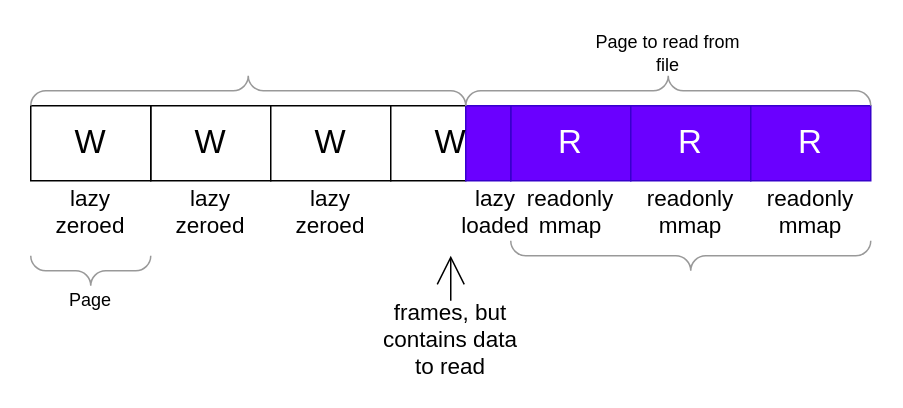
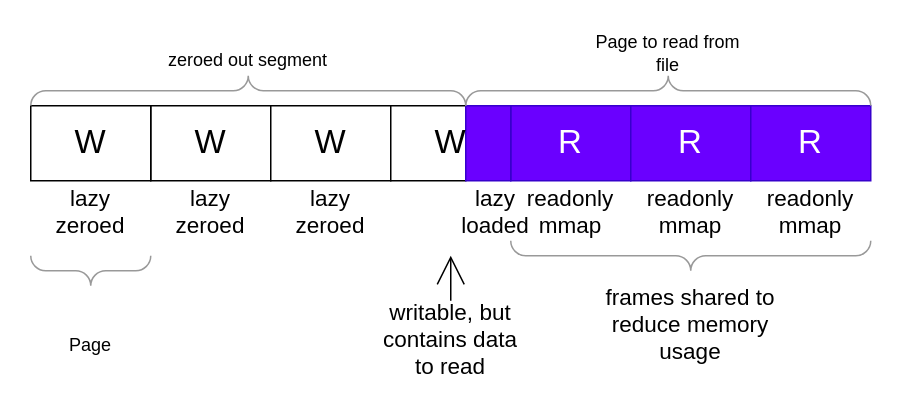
none -> (248, 61)
(91, 301) -> (91, 346)
none -> (691, 323)
(451, 338) -> (451, 338)
